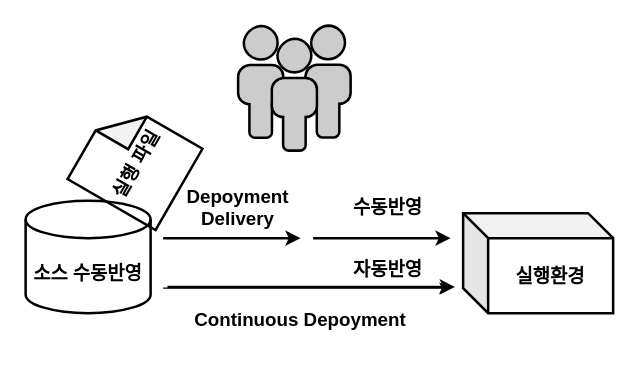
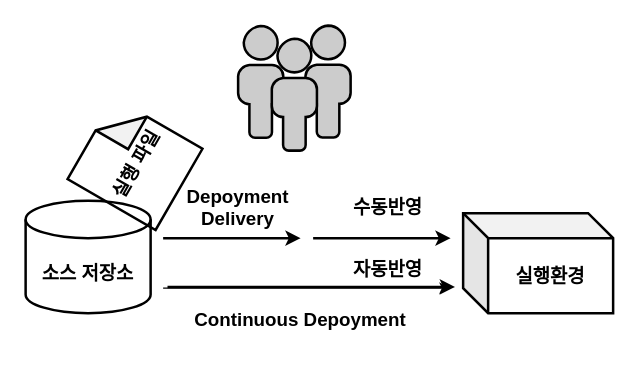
(88, 273) -> (88, 273)
